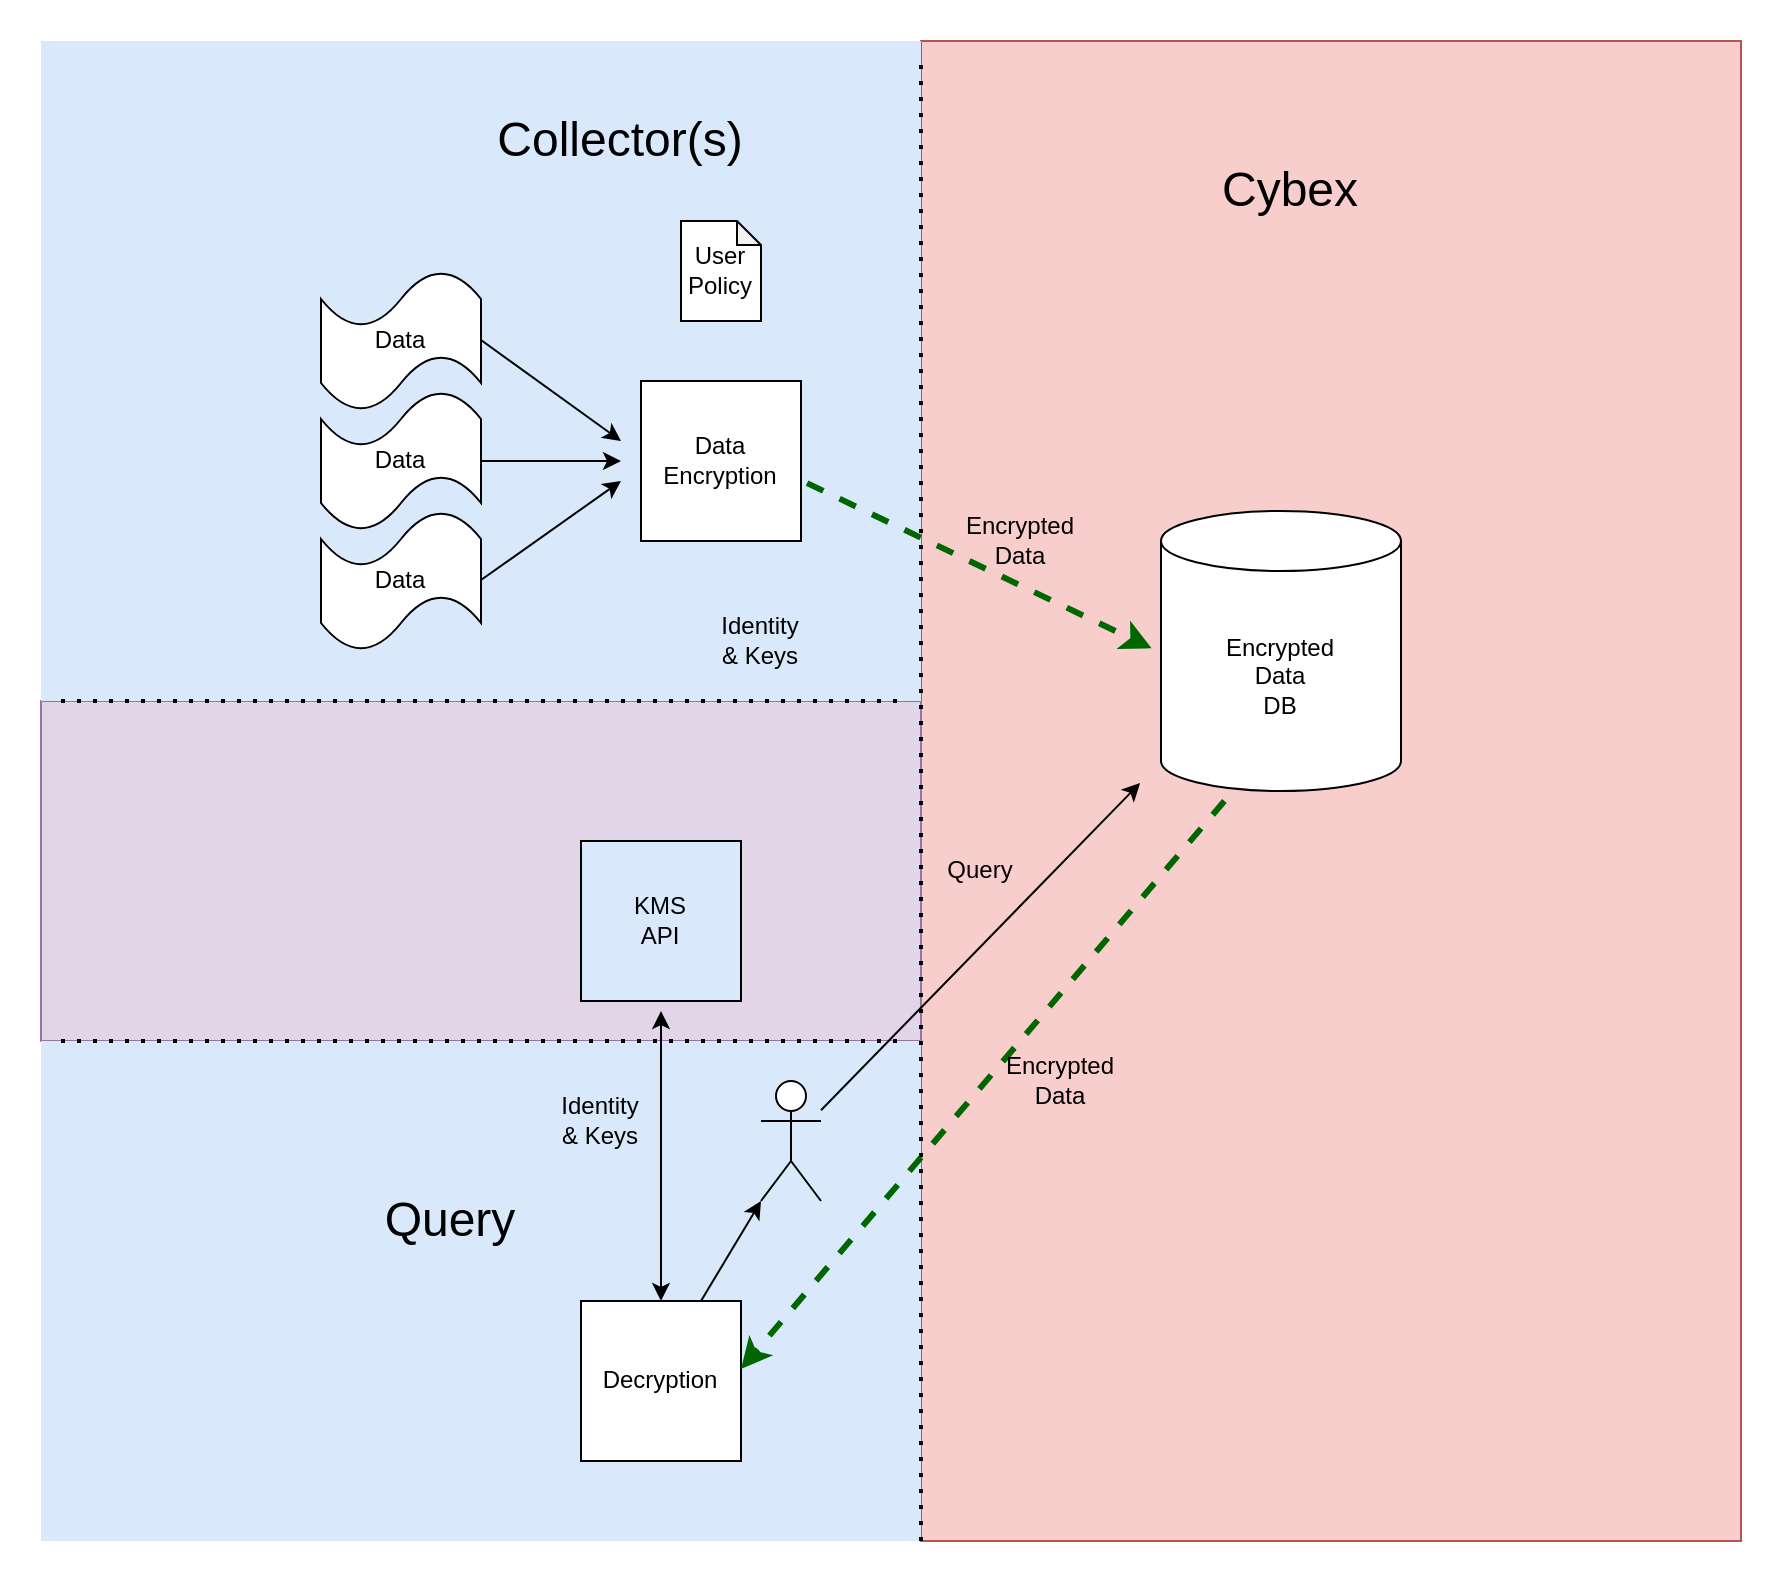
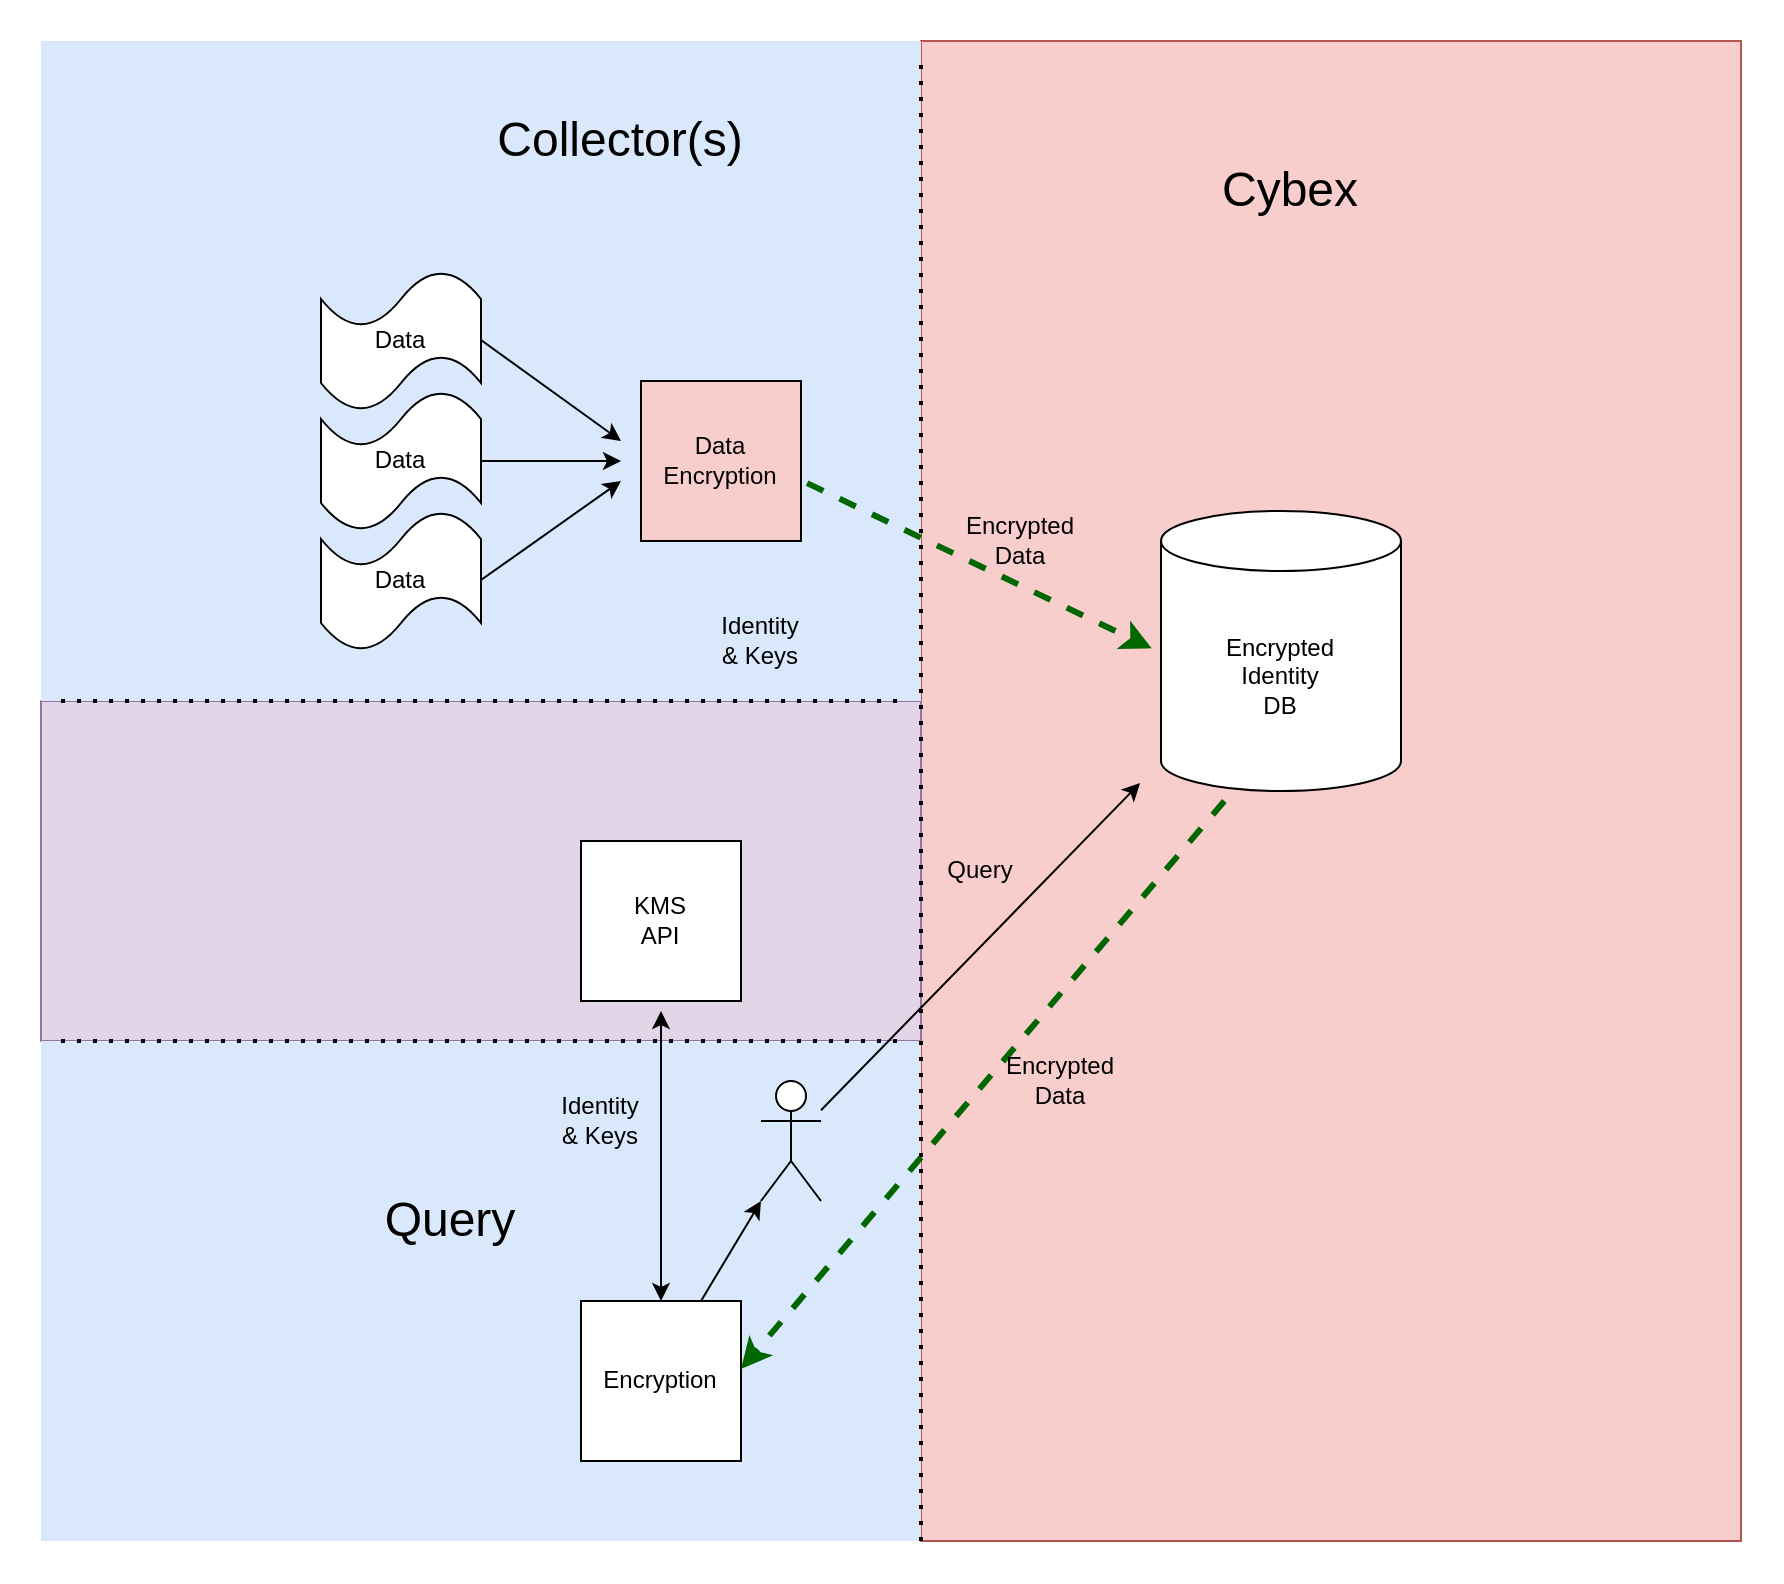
(721, 271) -> none
(721, 461) -> (721, 461)
(1281, 677) -> (1281, 677)
(661, 921) -> (661, 921)
(661, 1381) -> (661, 1381)
